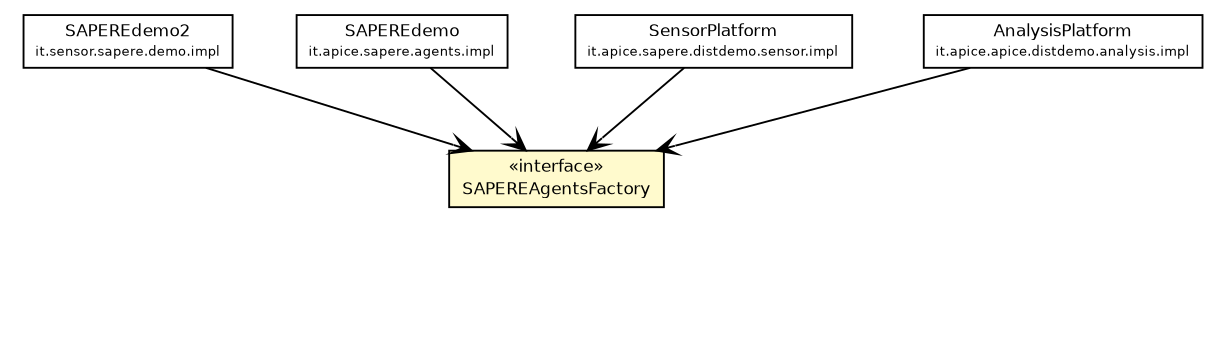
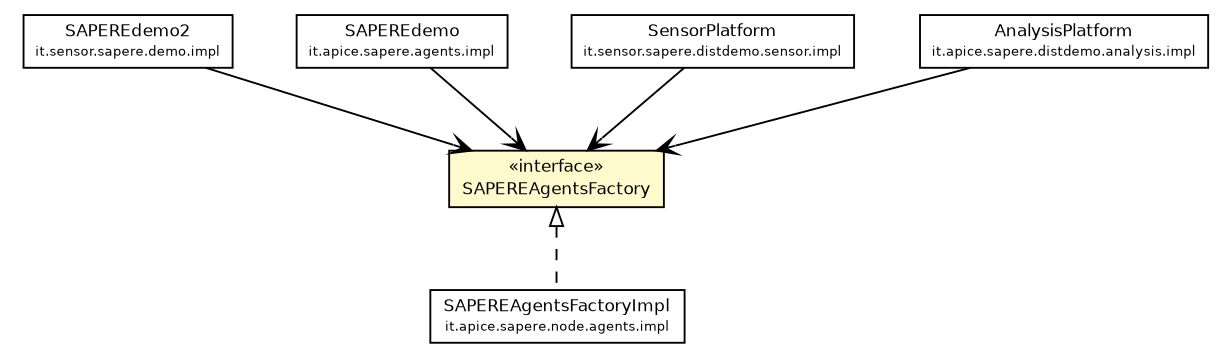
(714, 52) -> (713, 52)
(1063, 52) -> (1064, 52)
none -> (557, 316)
